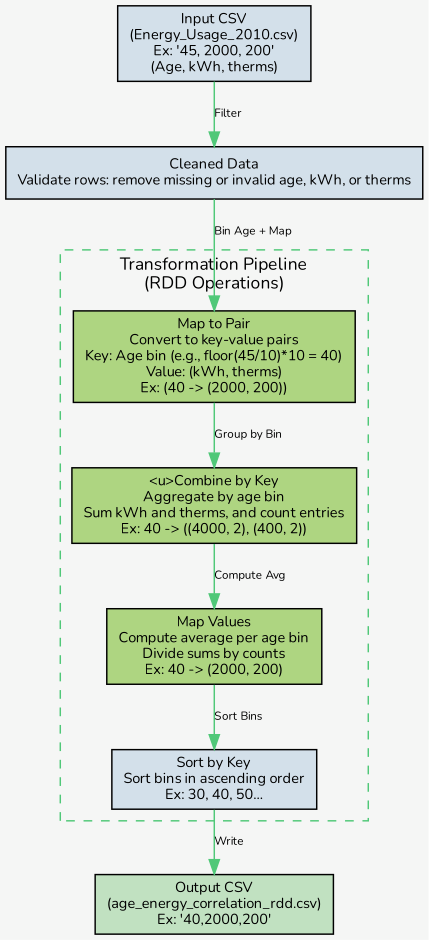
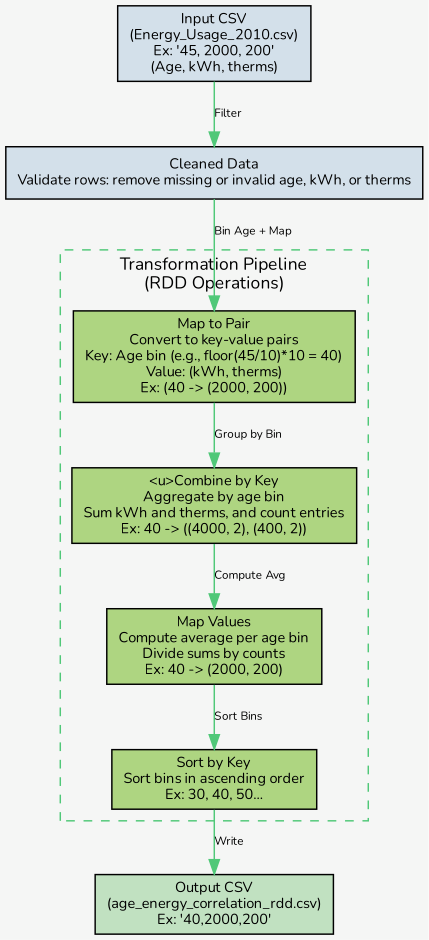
(214, 779) -> (214, 779)
